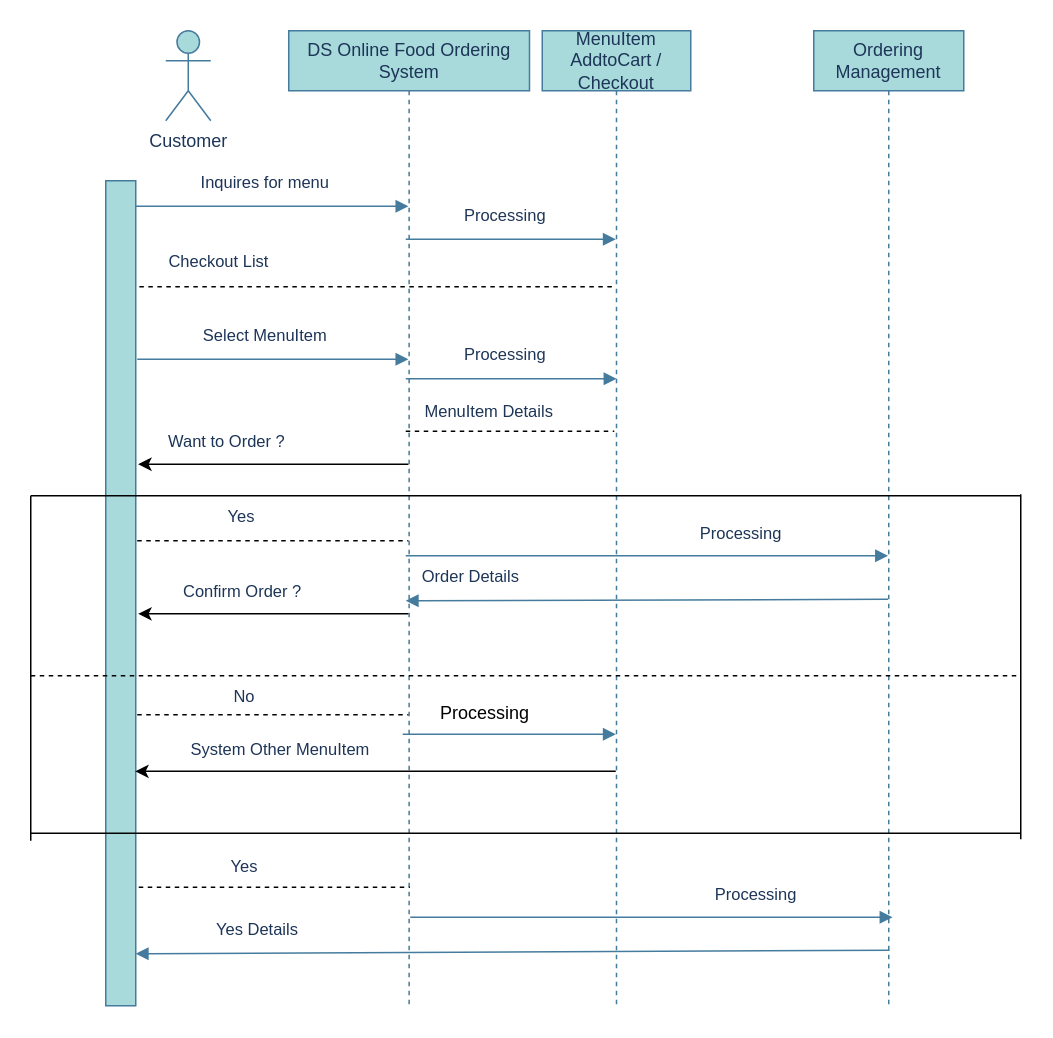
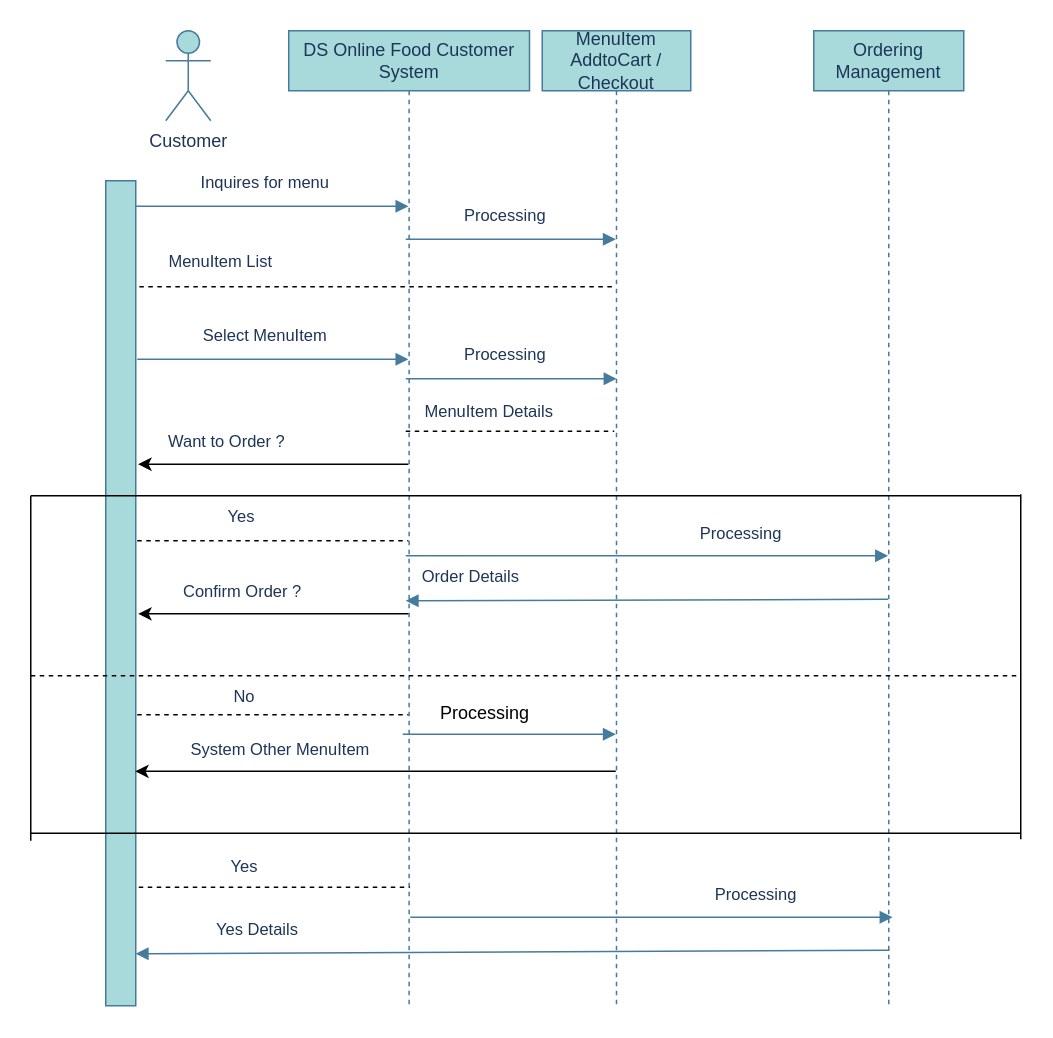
(410, 61) -> (410, 61)
(207, 262) -> (207, 262)
